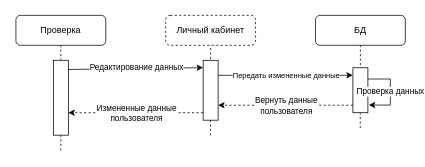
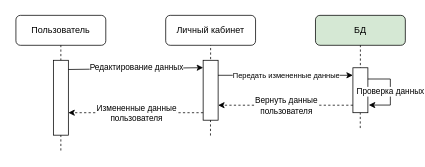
(60, 30) -> (60, 30)
(210, 30) -> (210, 30)
(360, 30) -> (360, 30)
